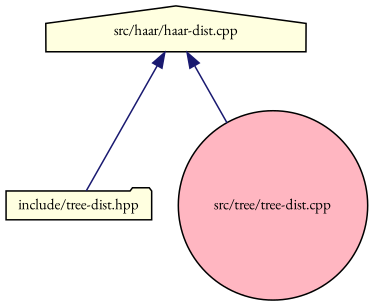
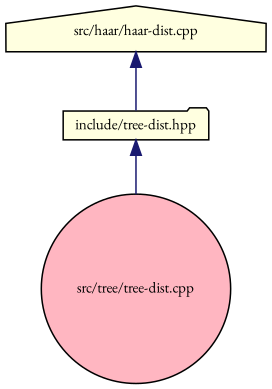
(211, 94) -> (136, 175)
